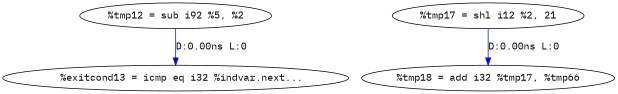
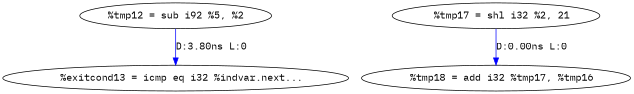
(488, 16) -> (496, 16)
(212, 47) -> (212, 47)
(488, 78) -> (496, 78)
